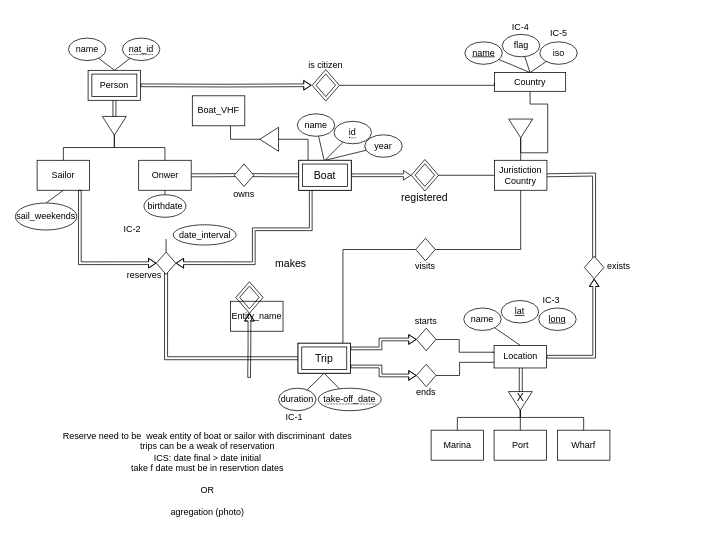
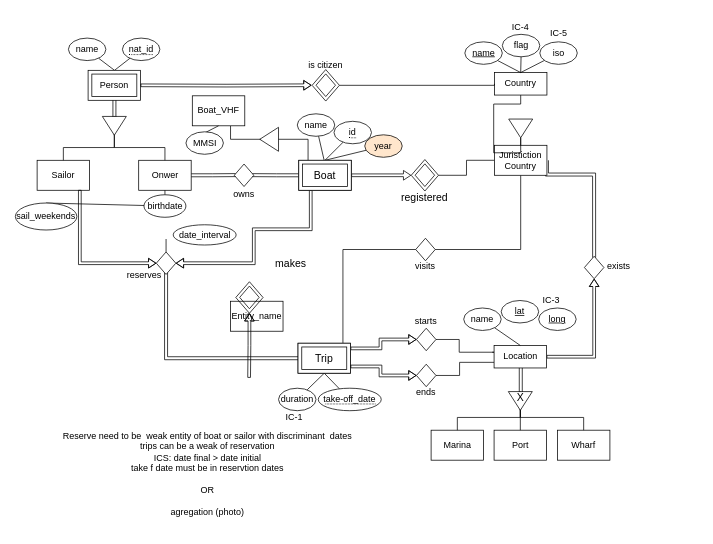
(530, 82) -> (521, 84)
none -> (211, 129)
none -> (205, 143)
(384, 146) -> (384, 146)
(521, 175) -> (521, 160)
(54, 197) -> (95, 204)
(132, 229) -> none
